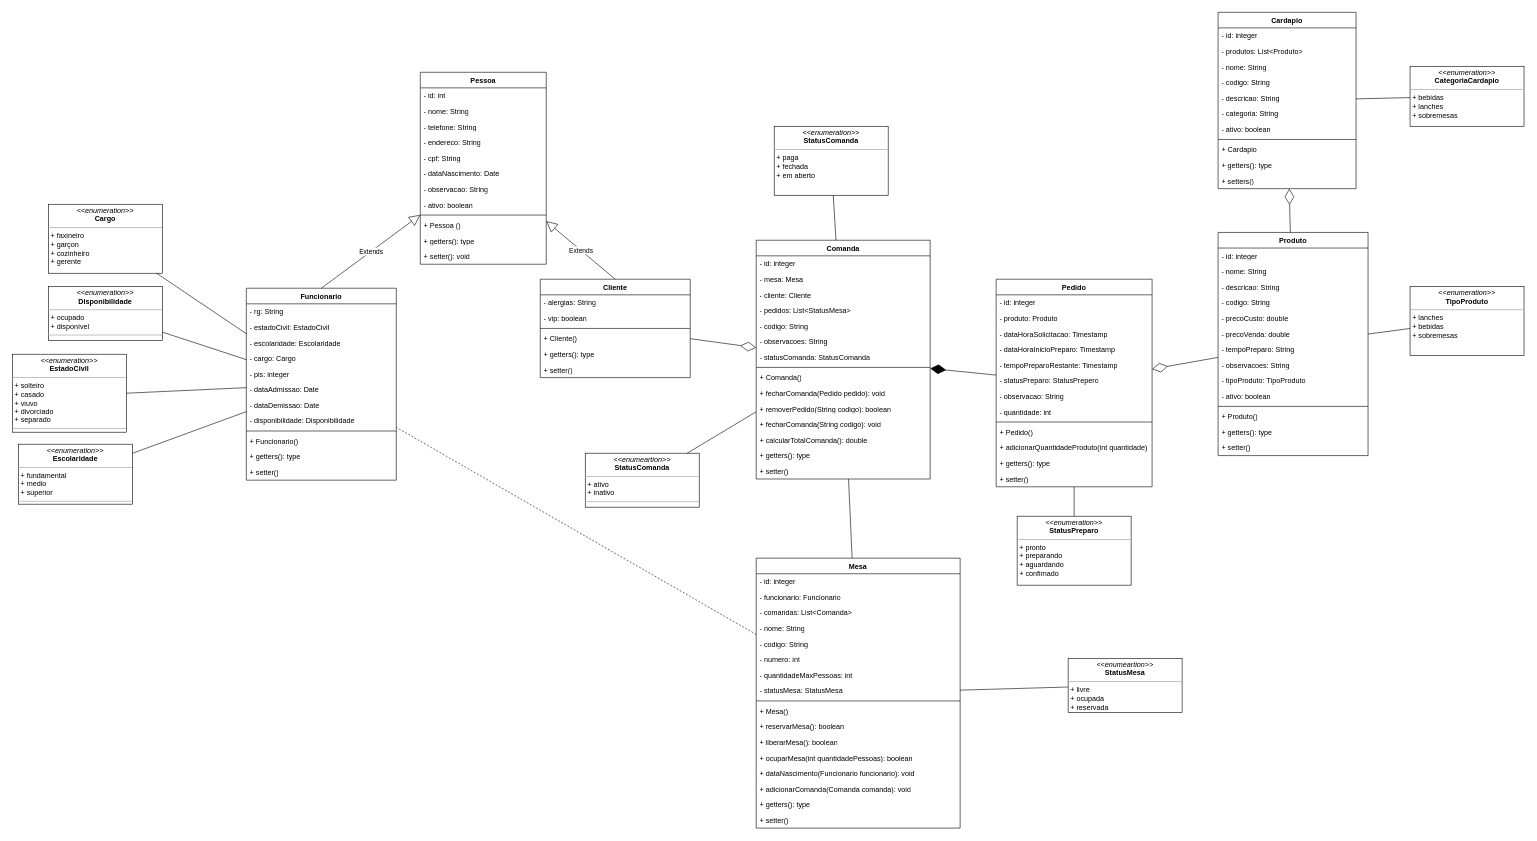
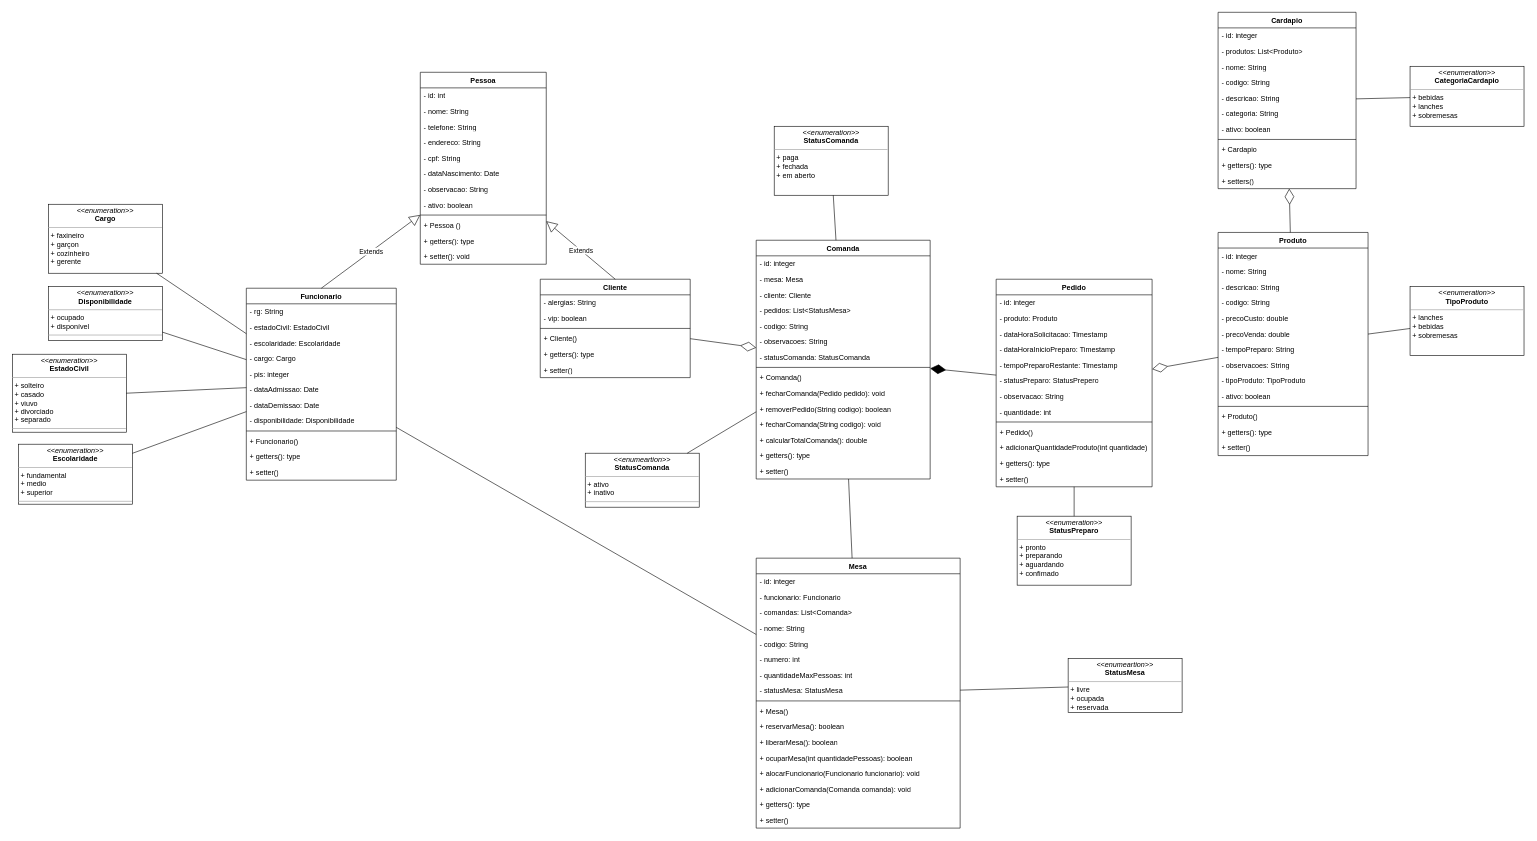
(576, 531) -> (576, 531)
(845, 774) -> (849, 774)
